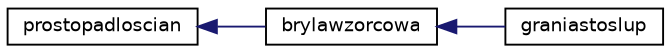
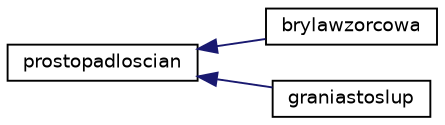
(481, 27) -> (245, 83)
